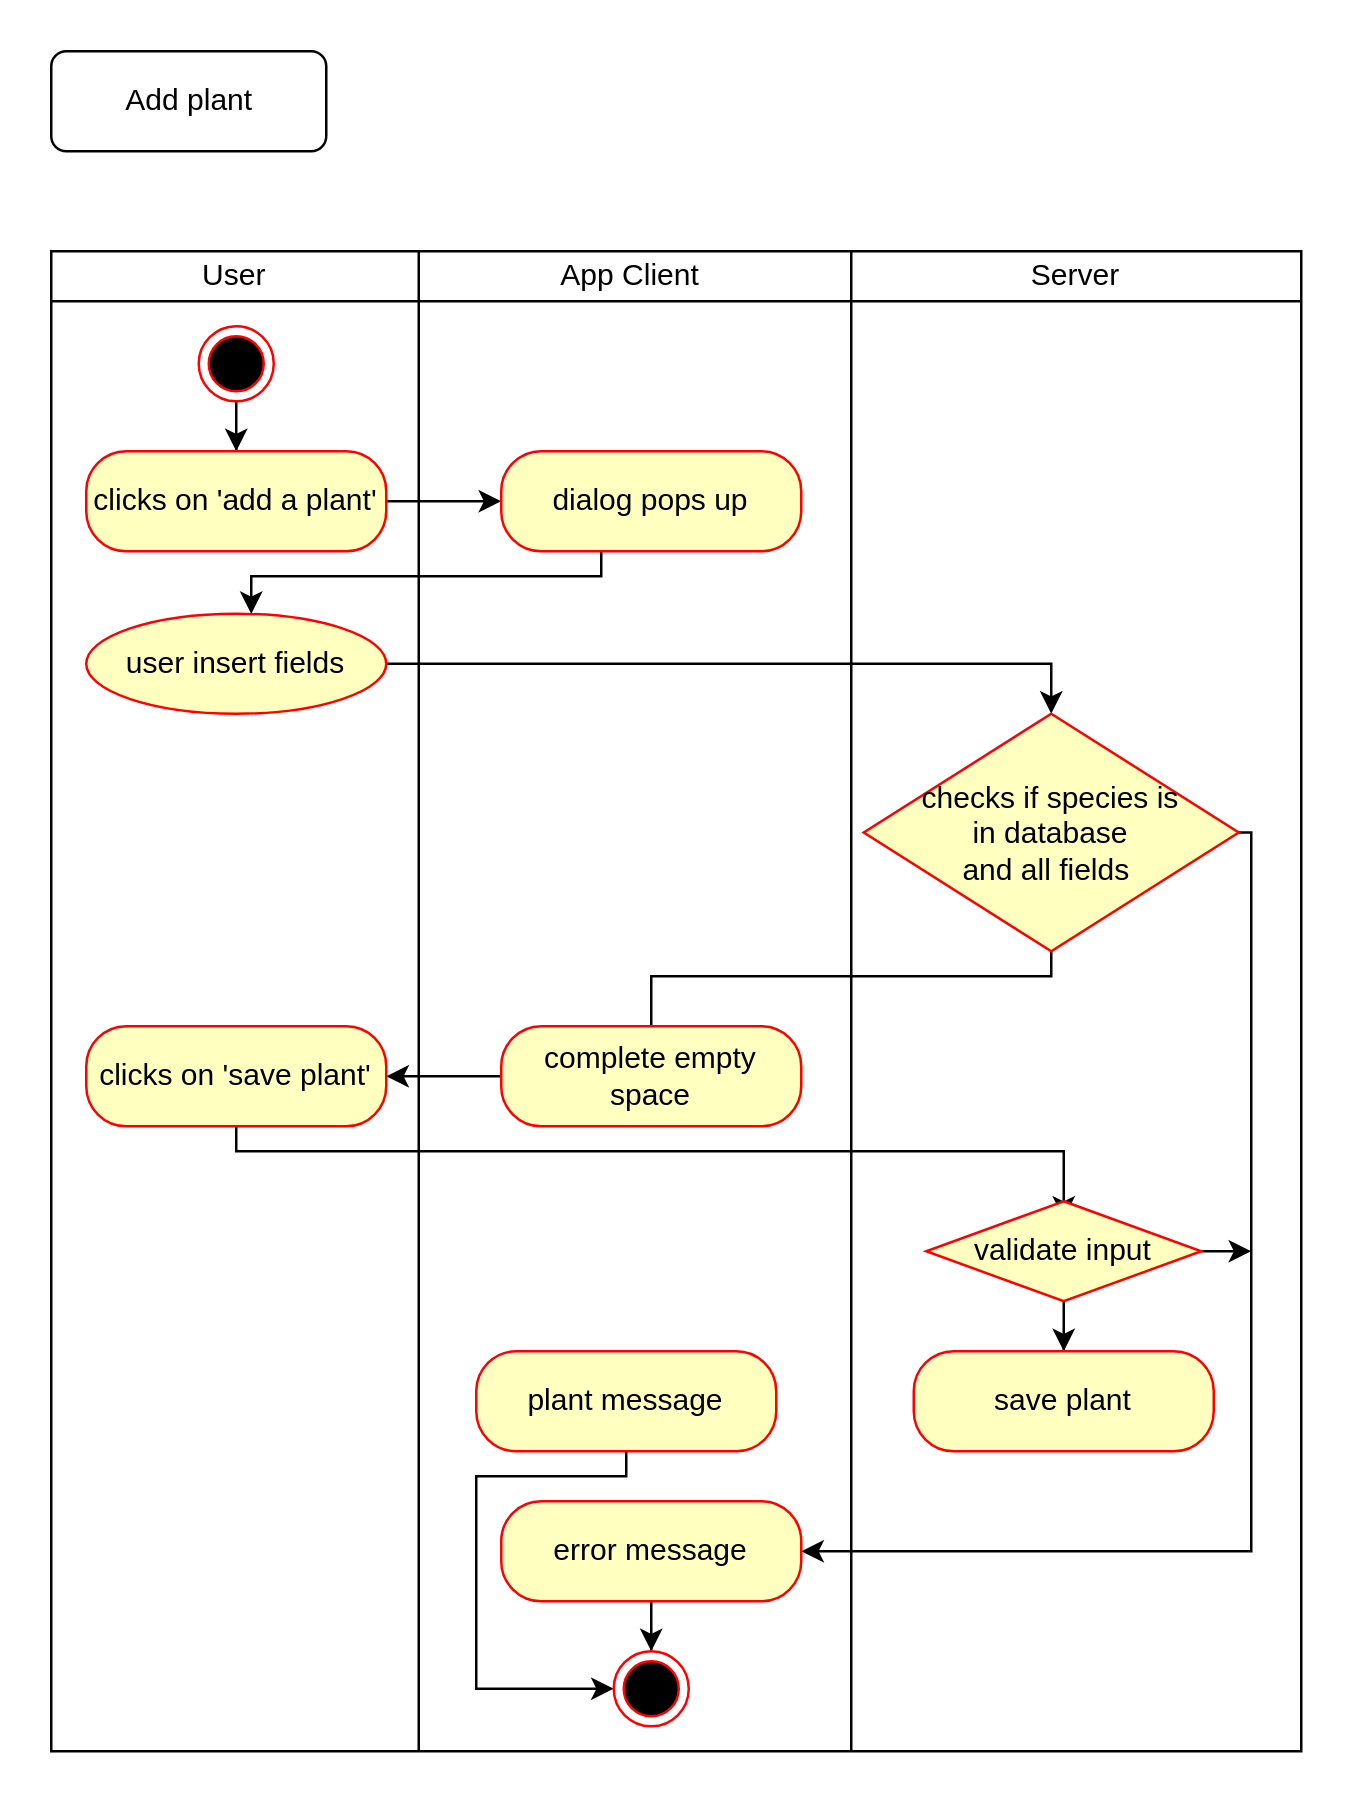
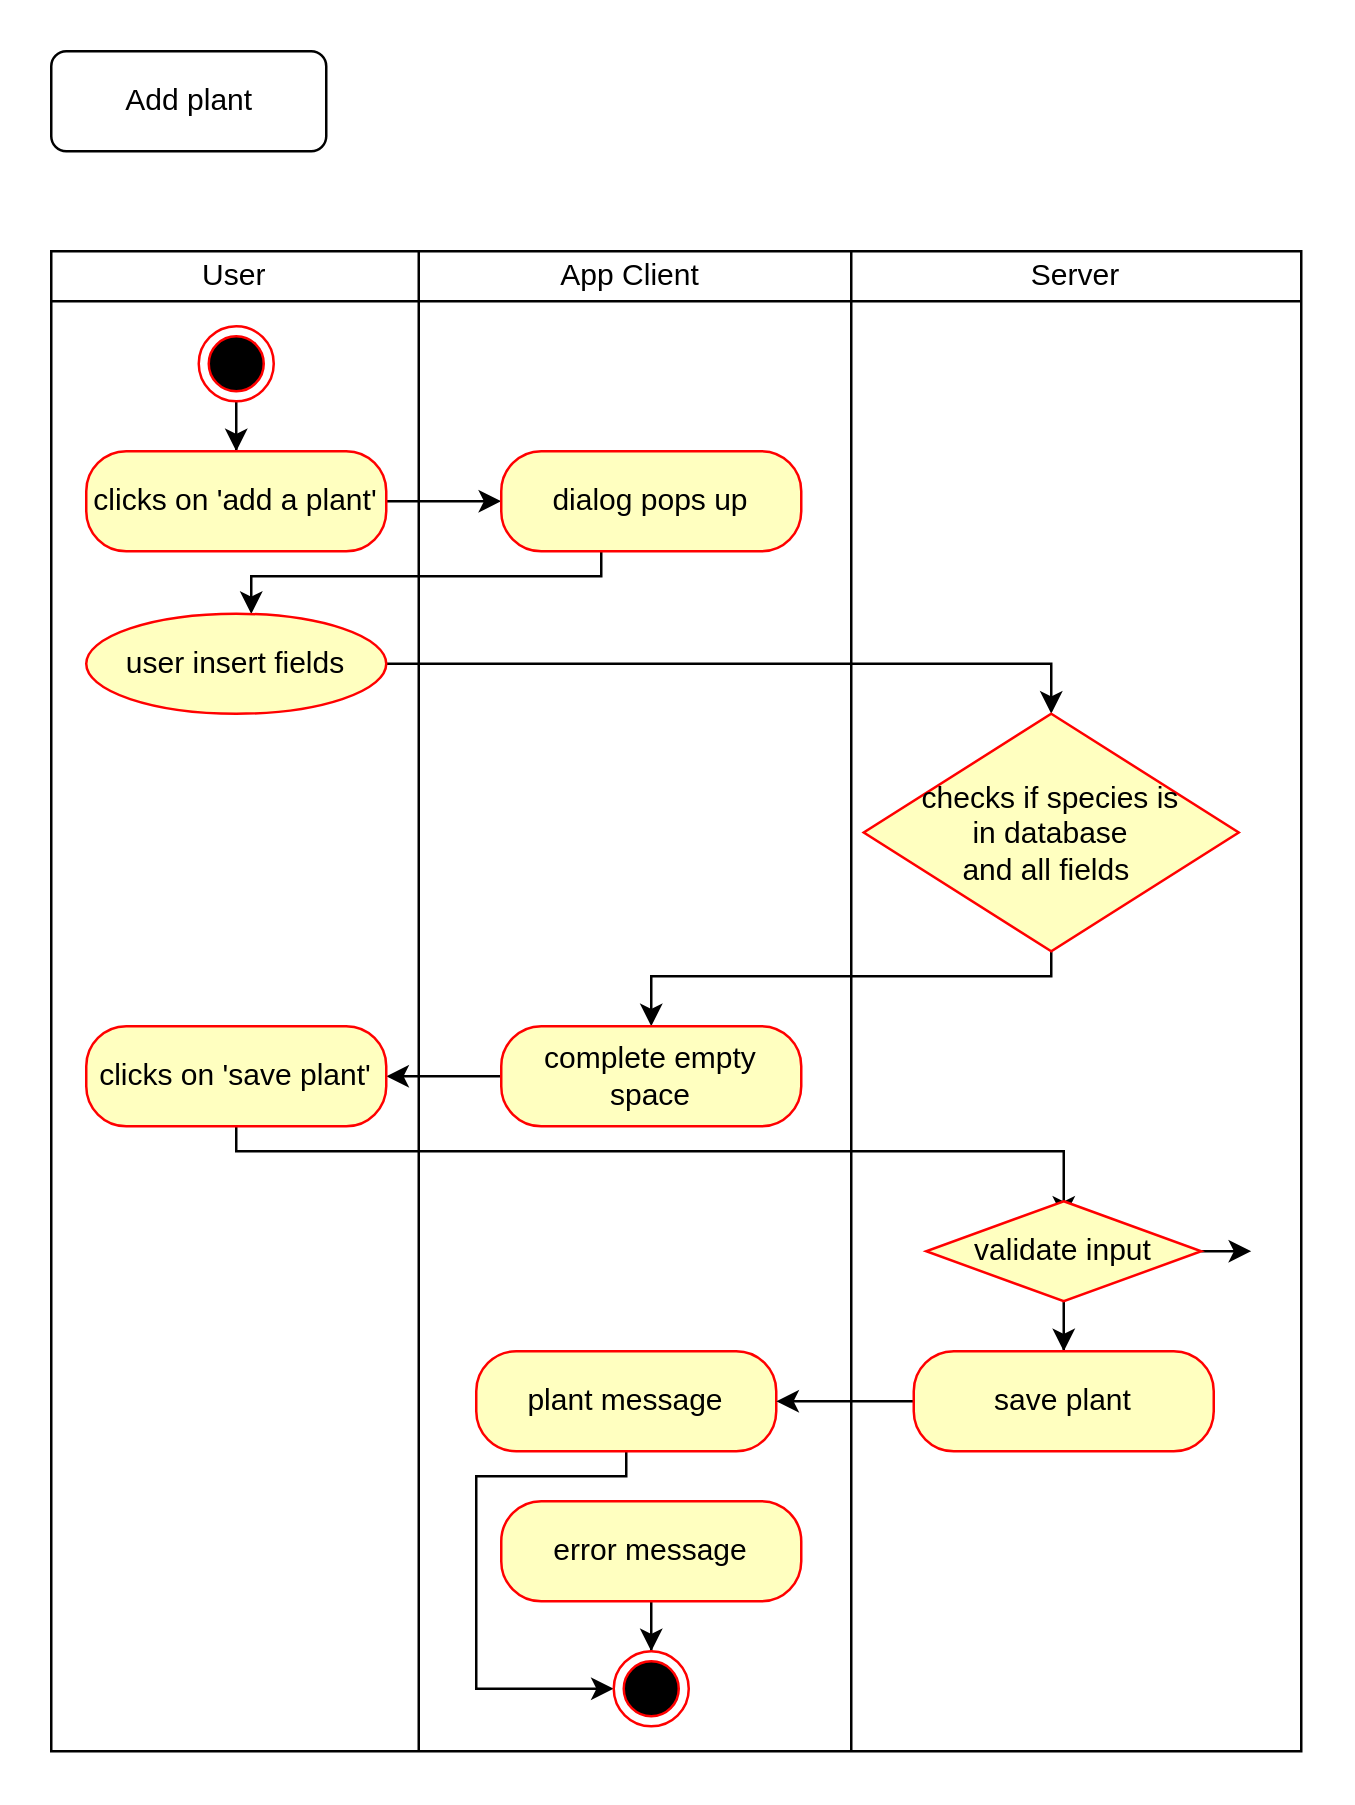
(651, 1015) -> (651, 1008)
(1251, 1383) -> none
none -> (885, 1401)
